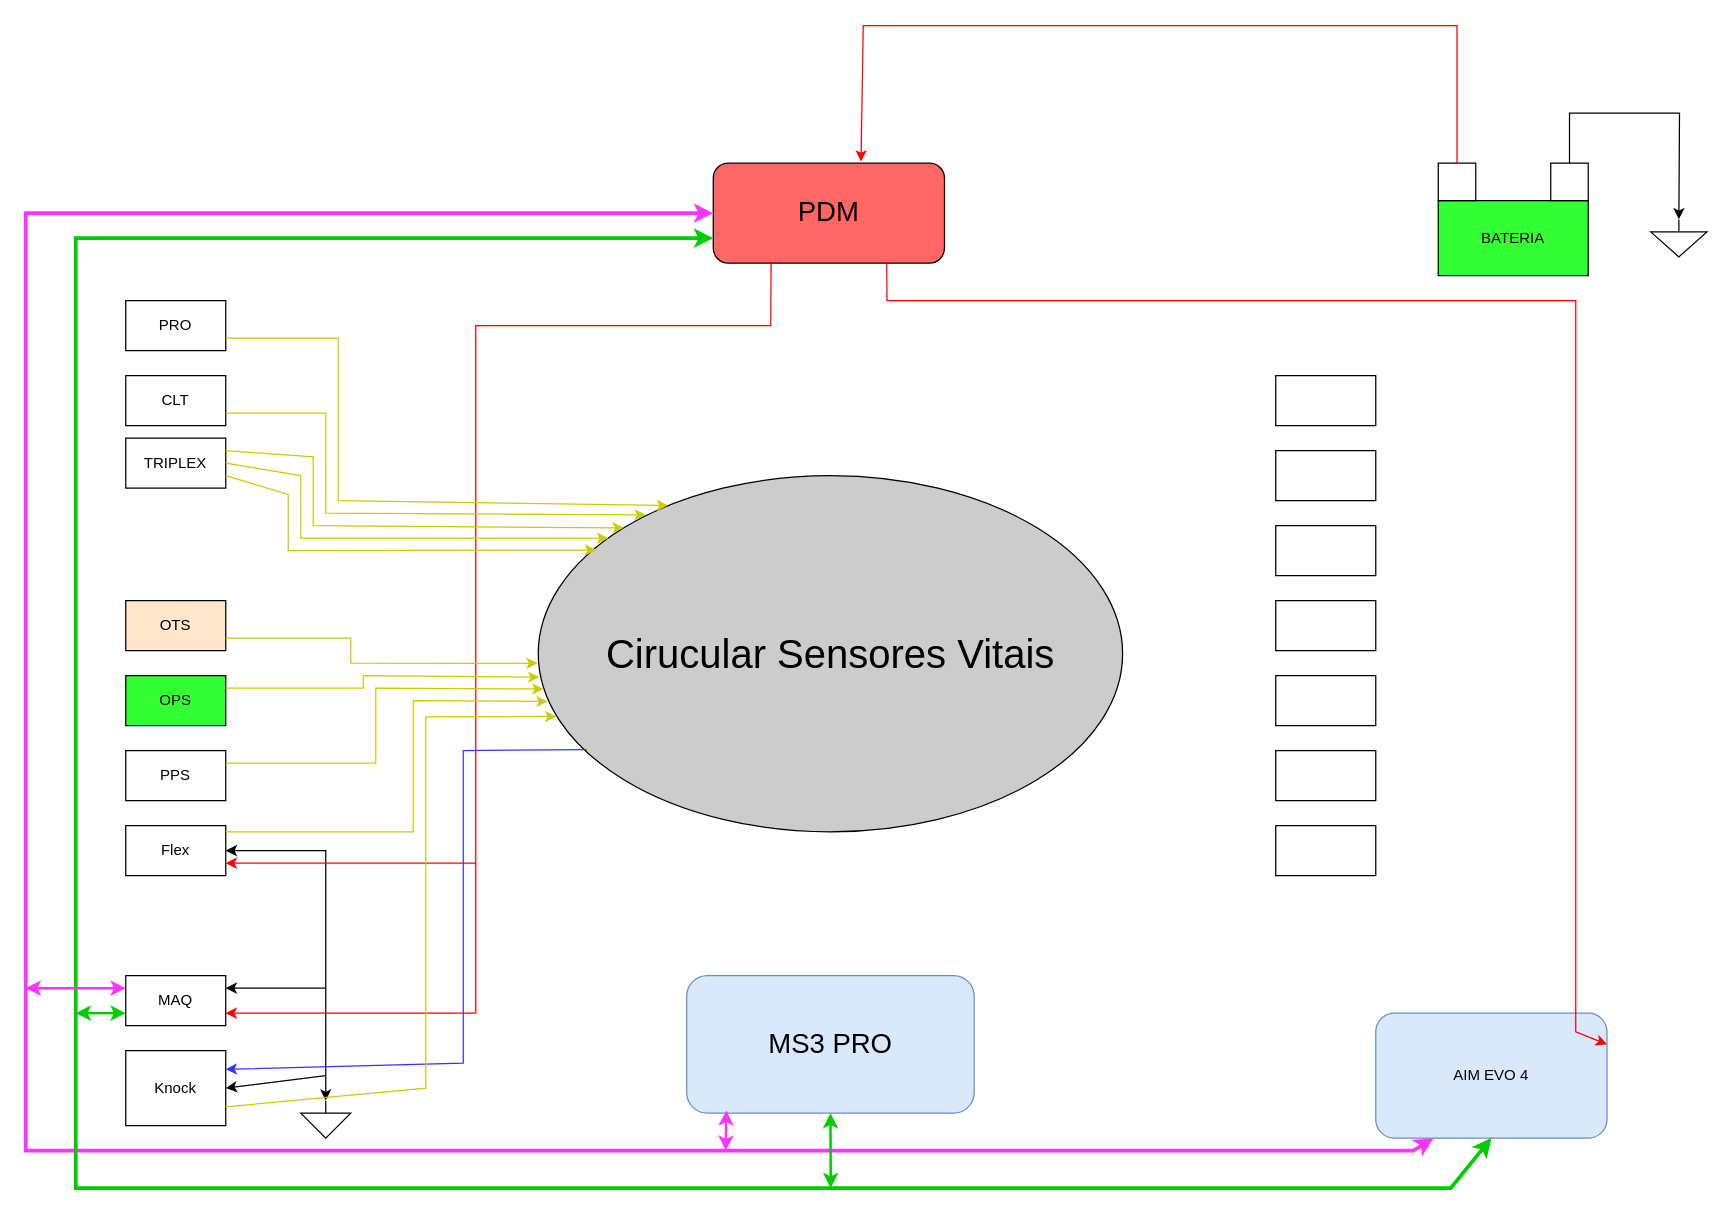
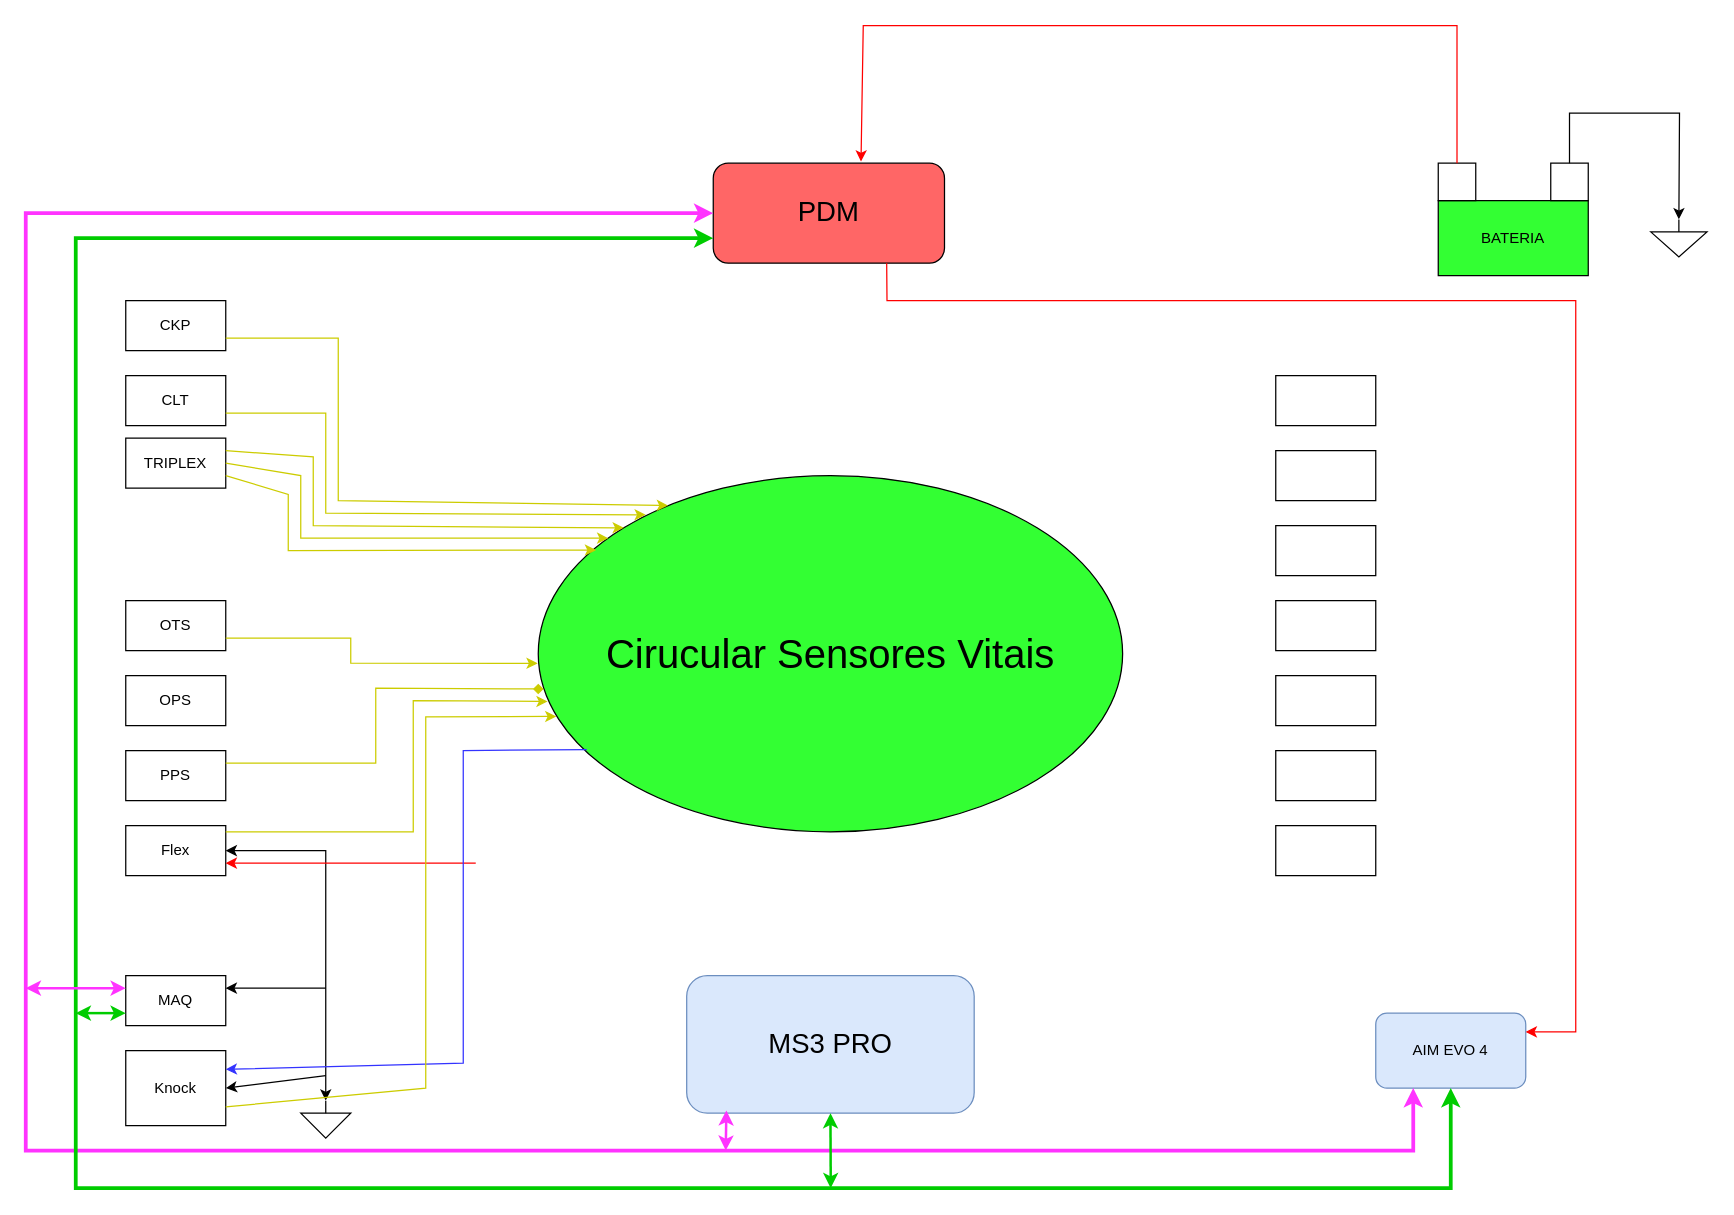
(176, 326) -> (176, 326)
(476, 612) -> none
(176, 626) -> (176, 626)
(830, 654) -> (830, 654)
(372, 676) -> none
(533, 689) -> (533, 689)
(176, 701) -> (176, 701)
(1491, 1076) -> (1451, 1051)
